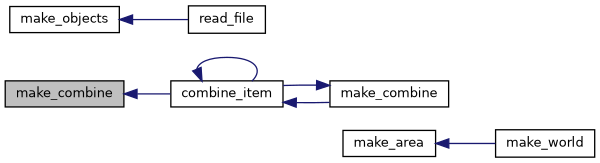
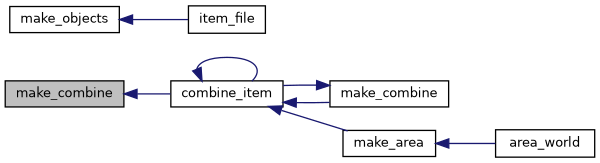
(227, 20) -> (227, 20)
none -> (315, 121)
(545, 143) -> (545, 143)
